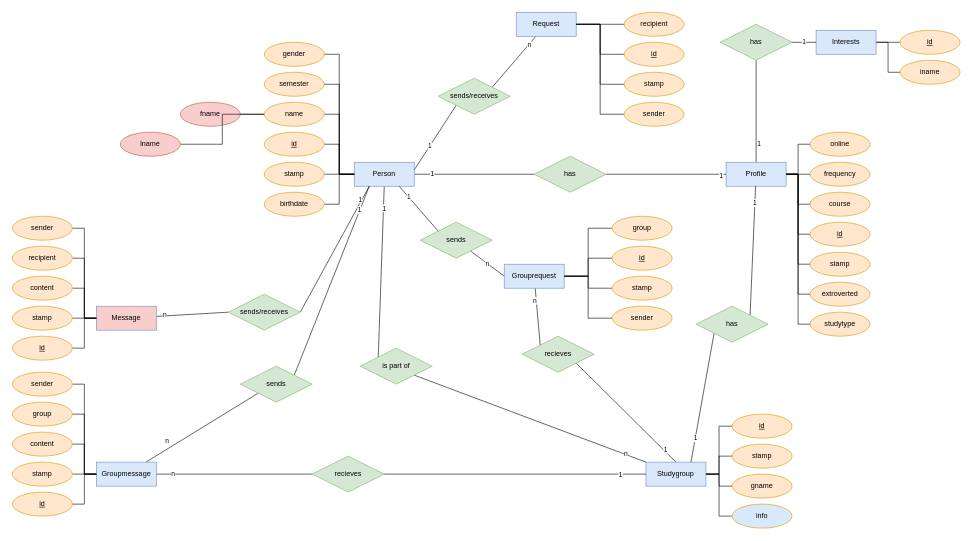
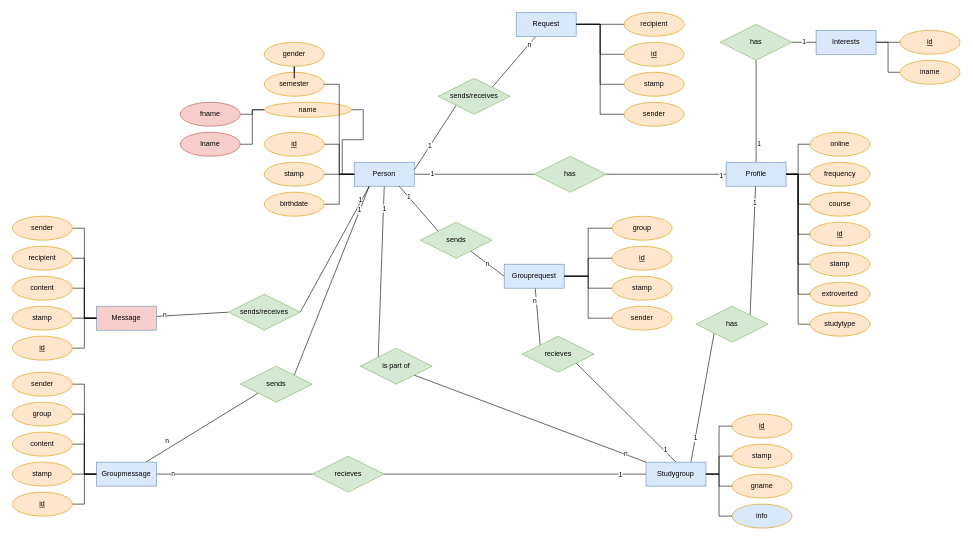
(339, 60) -> (294, 78)
(294, 114) -> (308, 110)
(150, 144) -> (210, 144)
